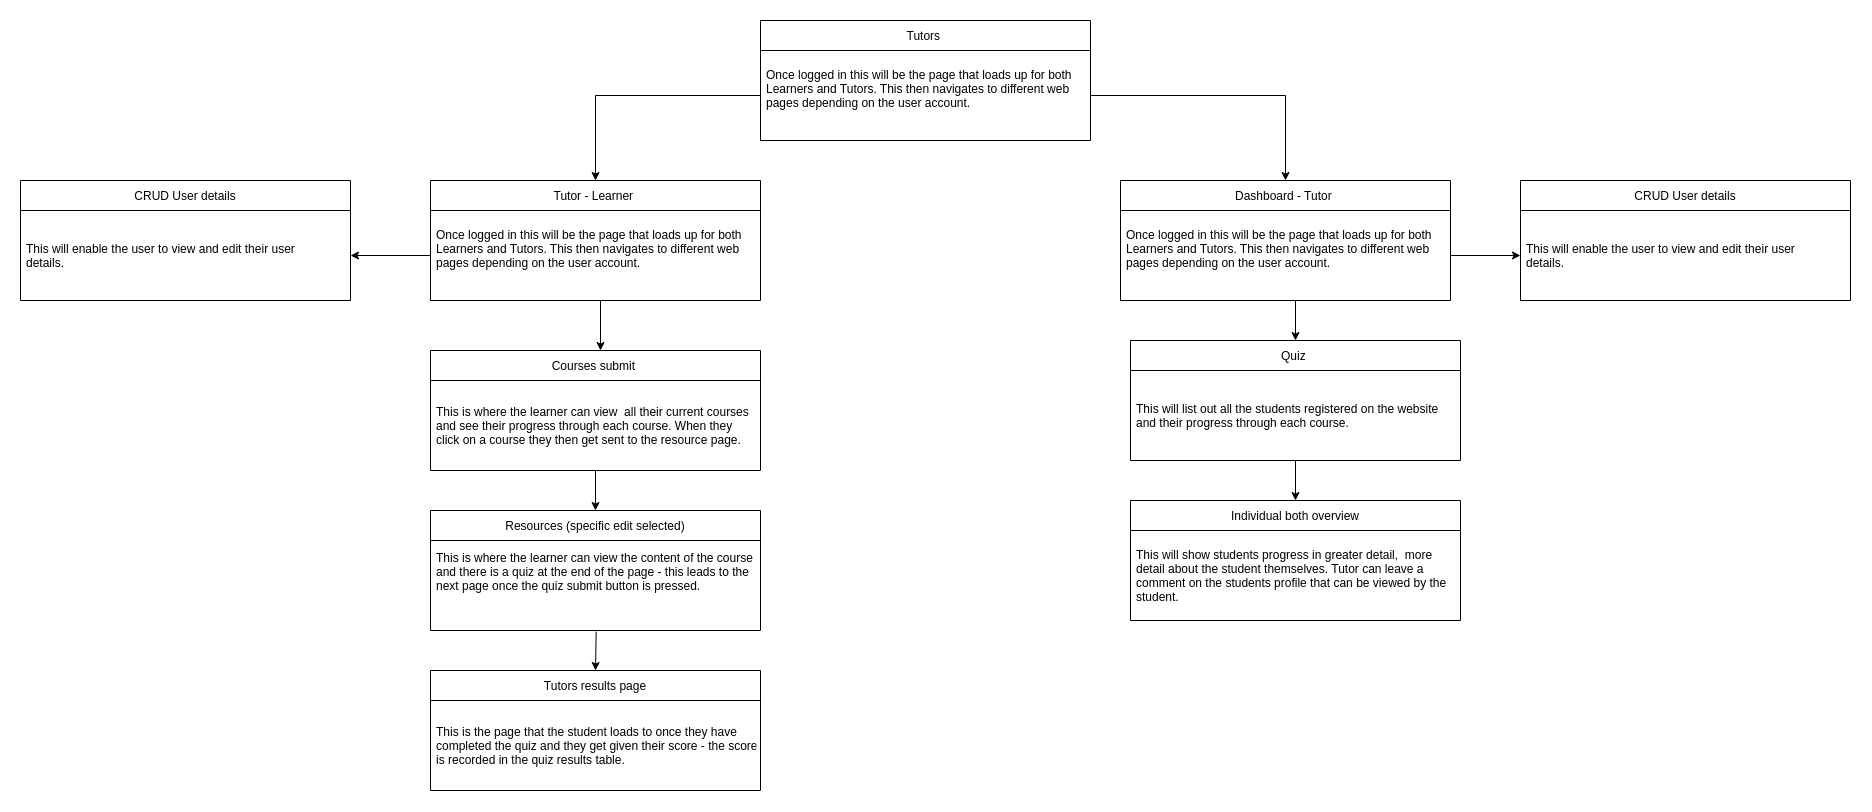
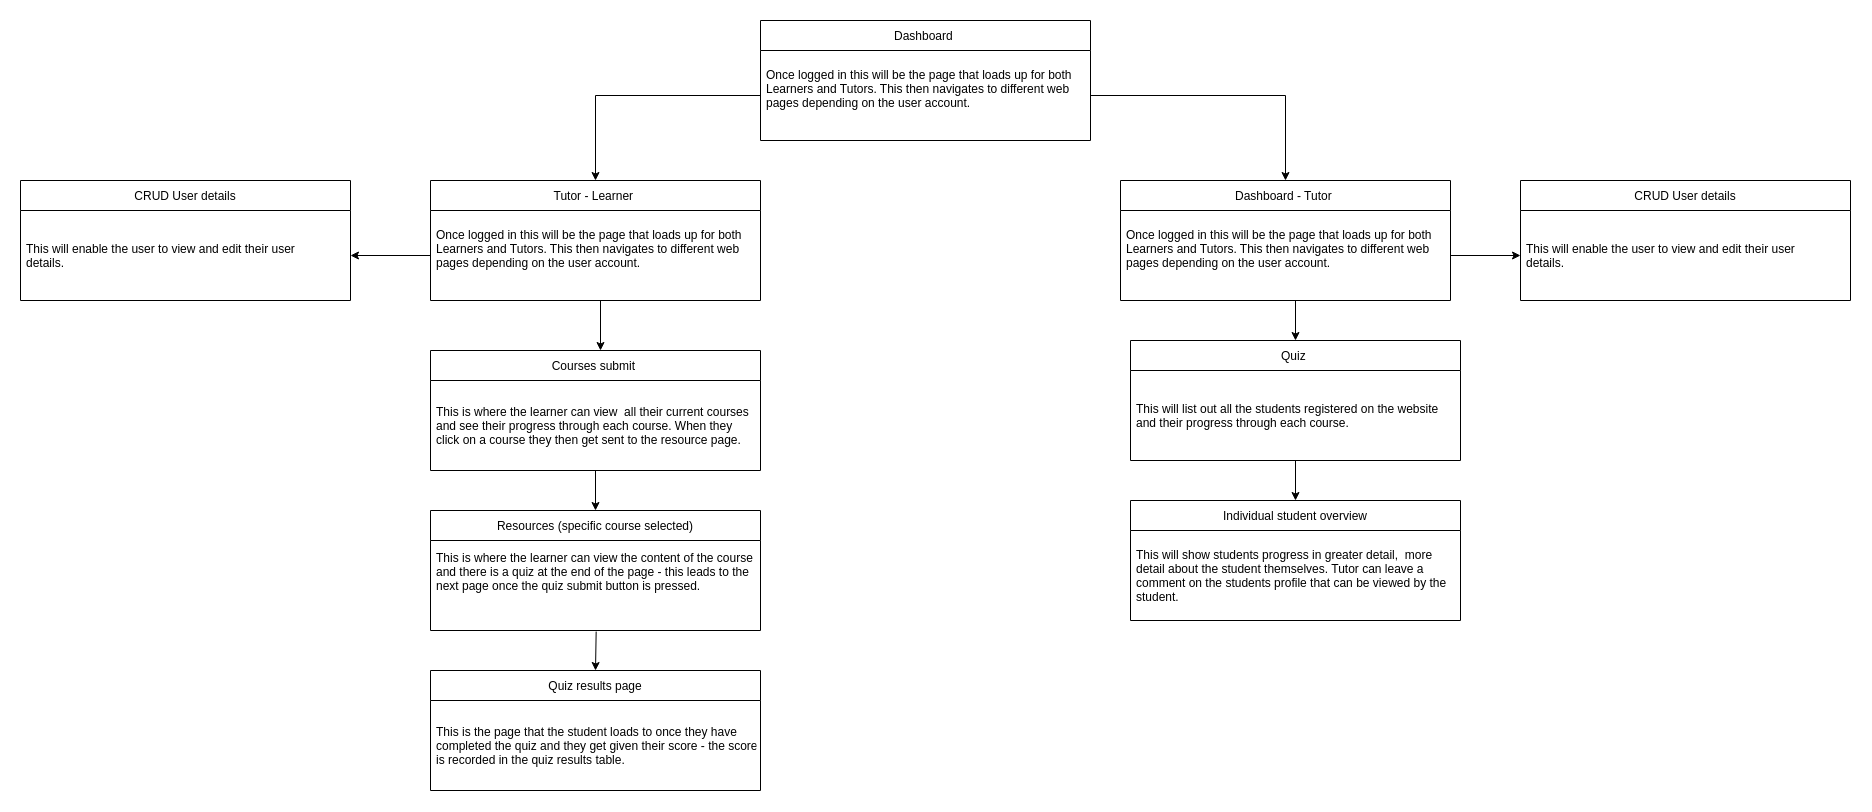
(925, 36) -> (925, 36)
(1295, 516) -> (1295, 516)
(595, 526) -> (595, 526)
(595, 686) -> (595, 686)
